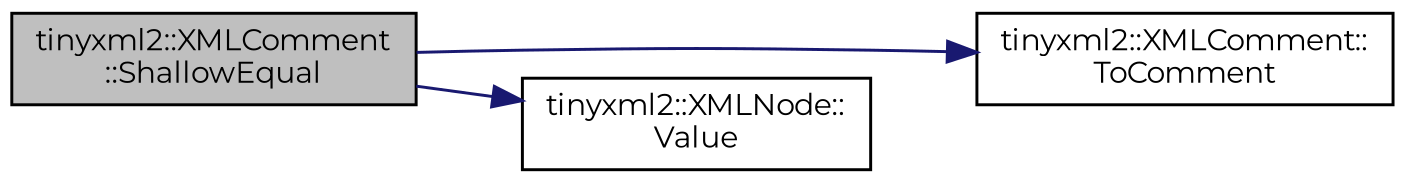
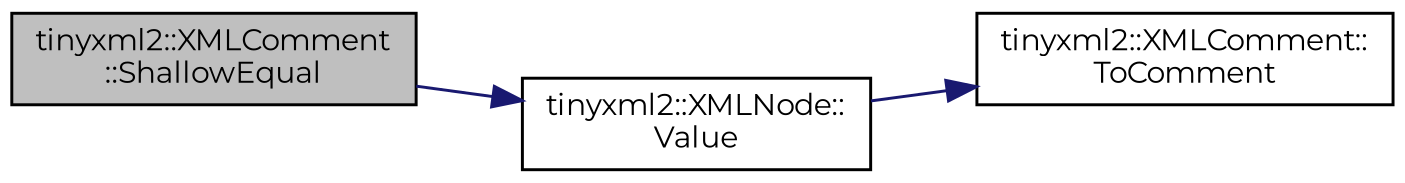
(682, 49) -> (909, 96)
